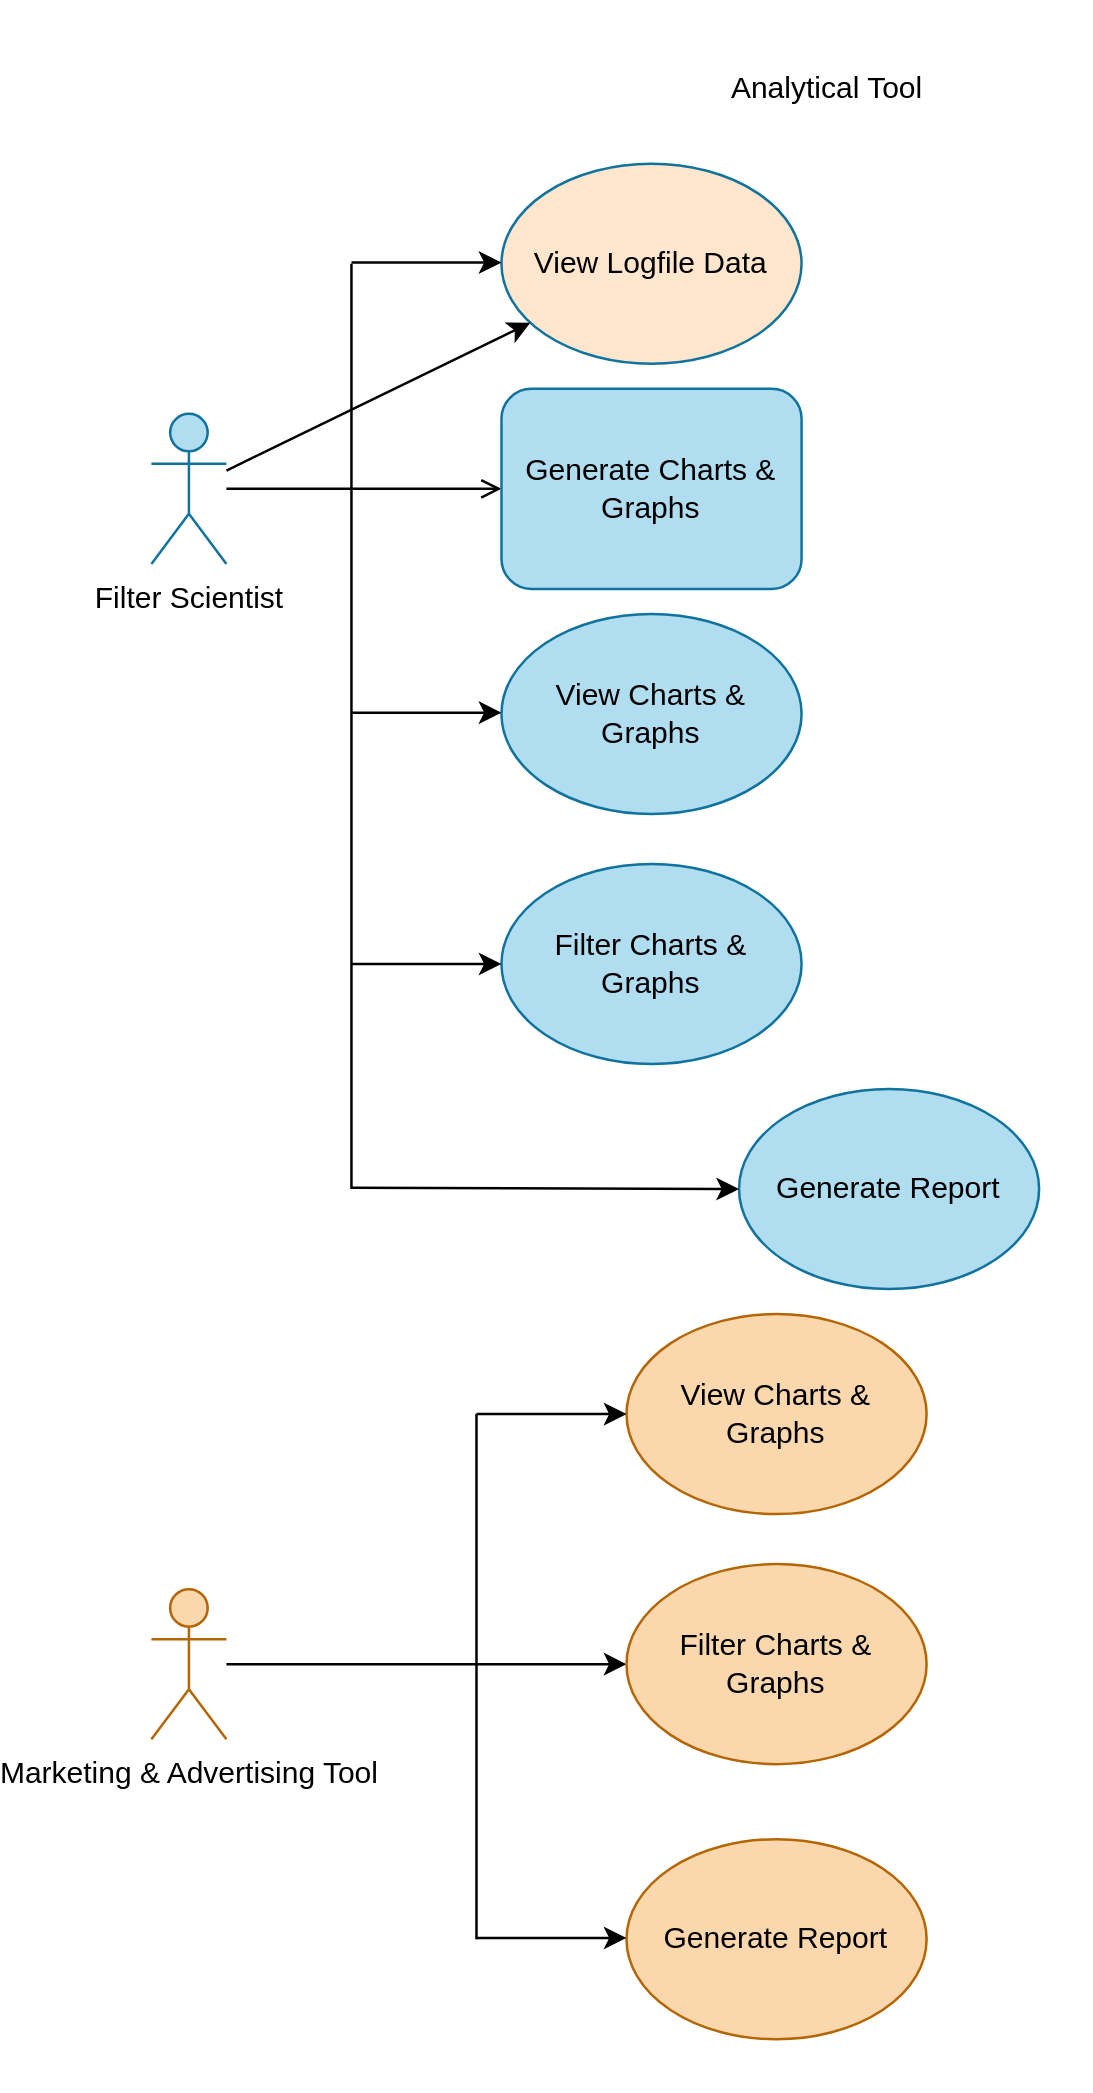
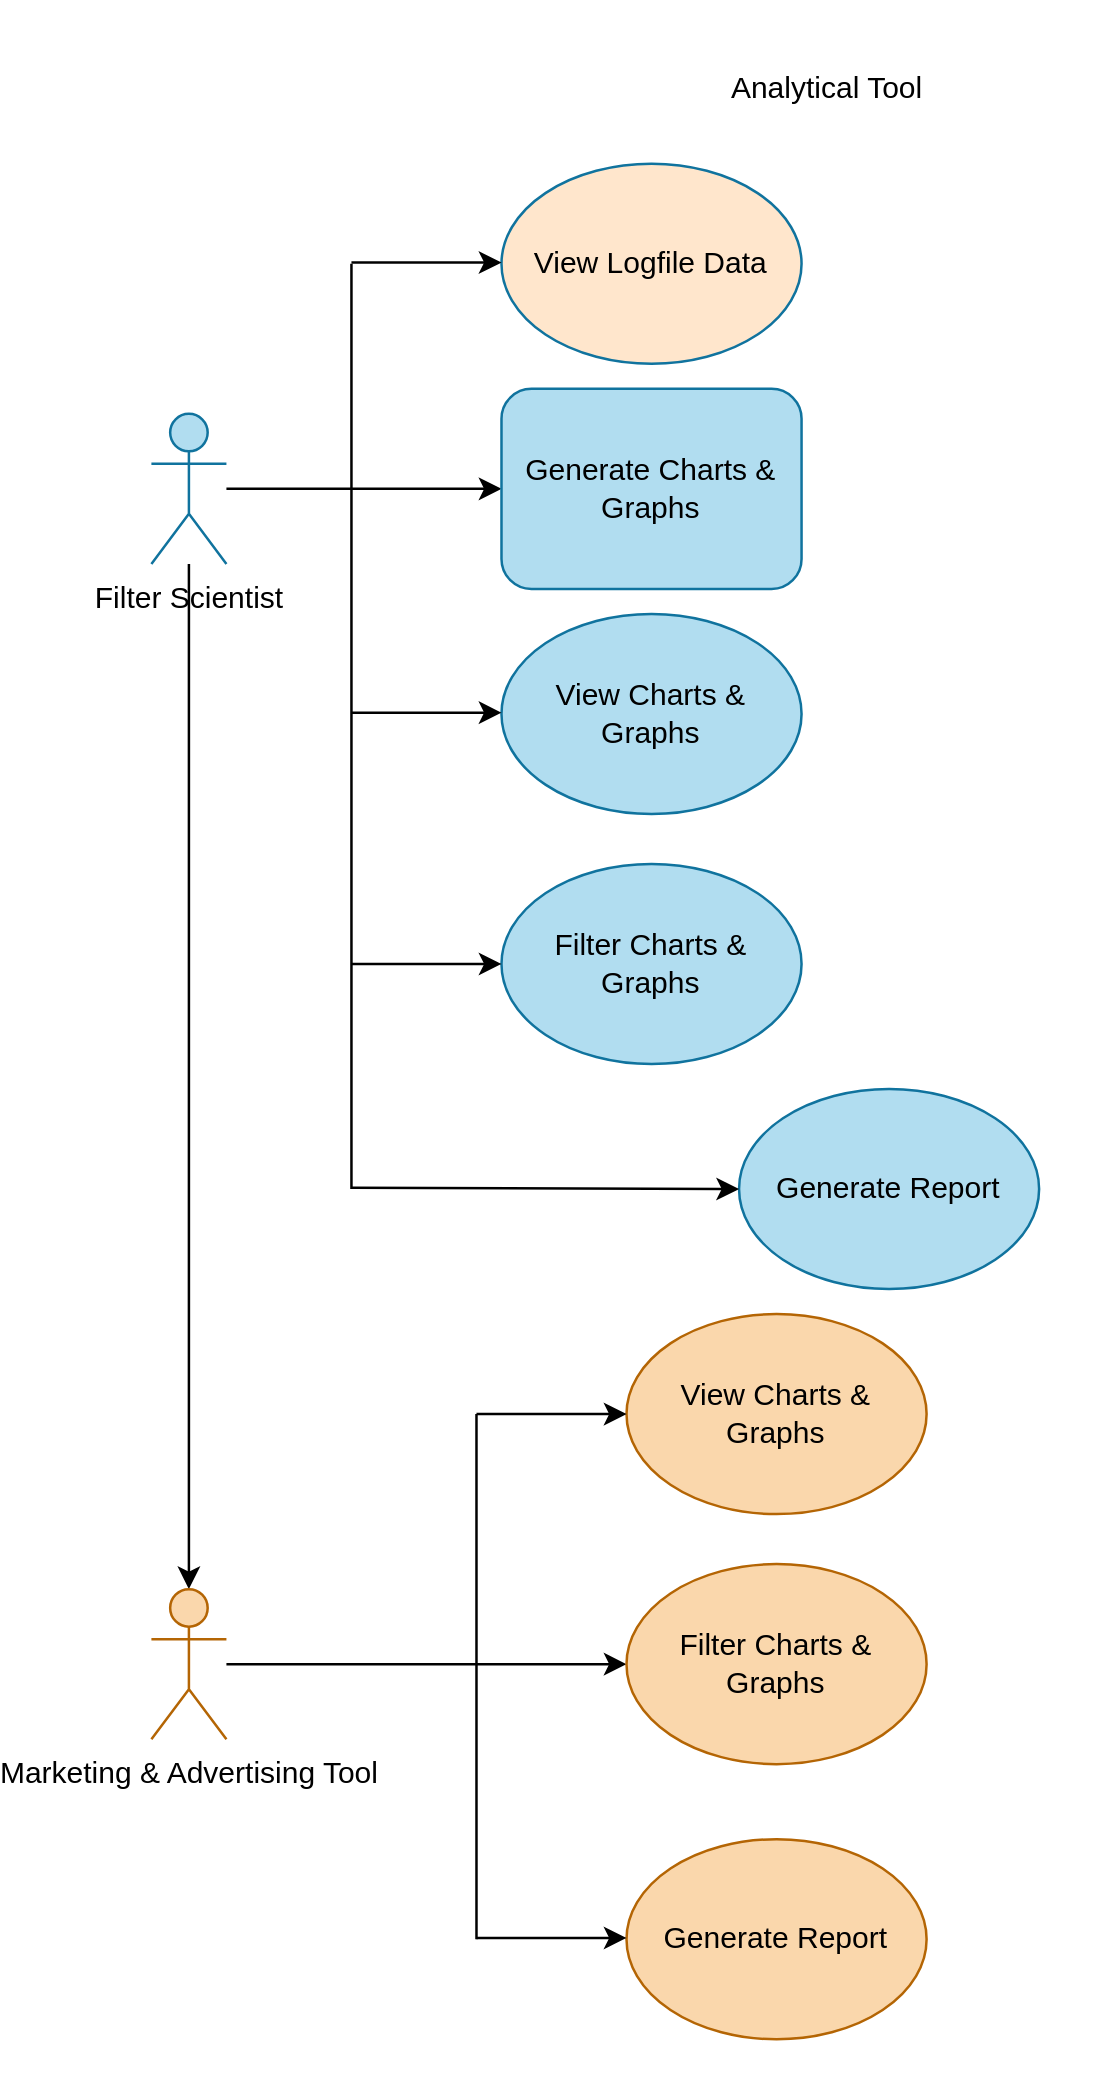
(436, 369) -> (189, 1068)
(487, 489) -> (483, 489)
